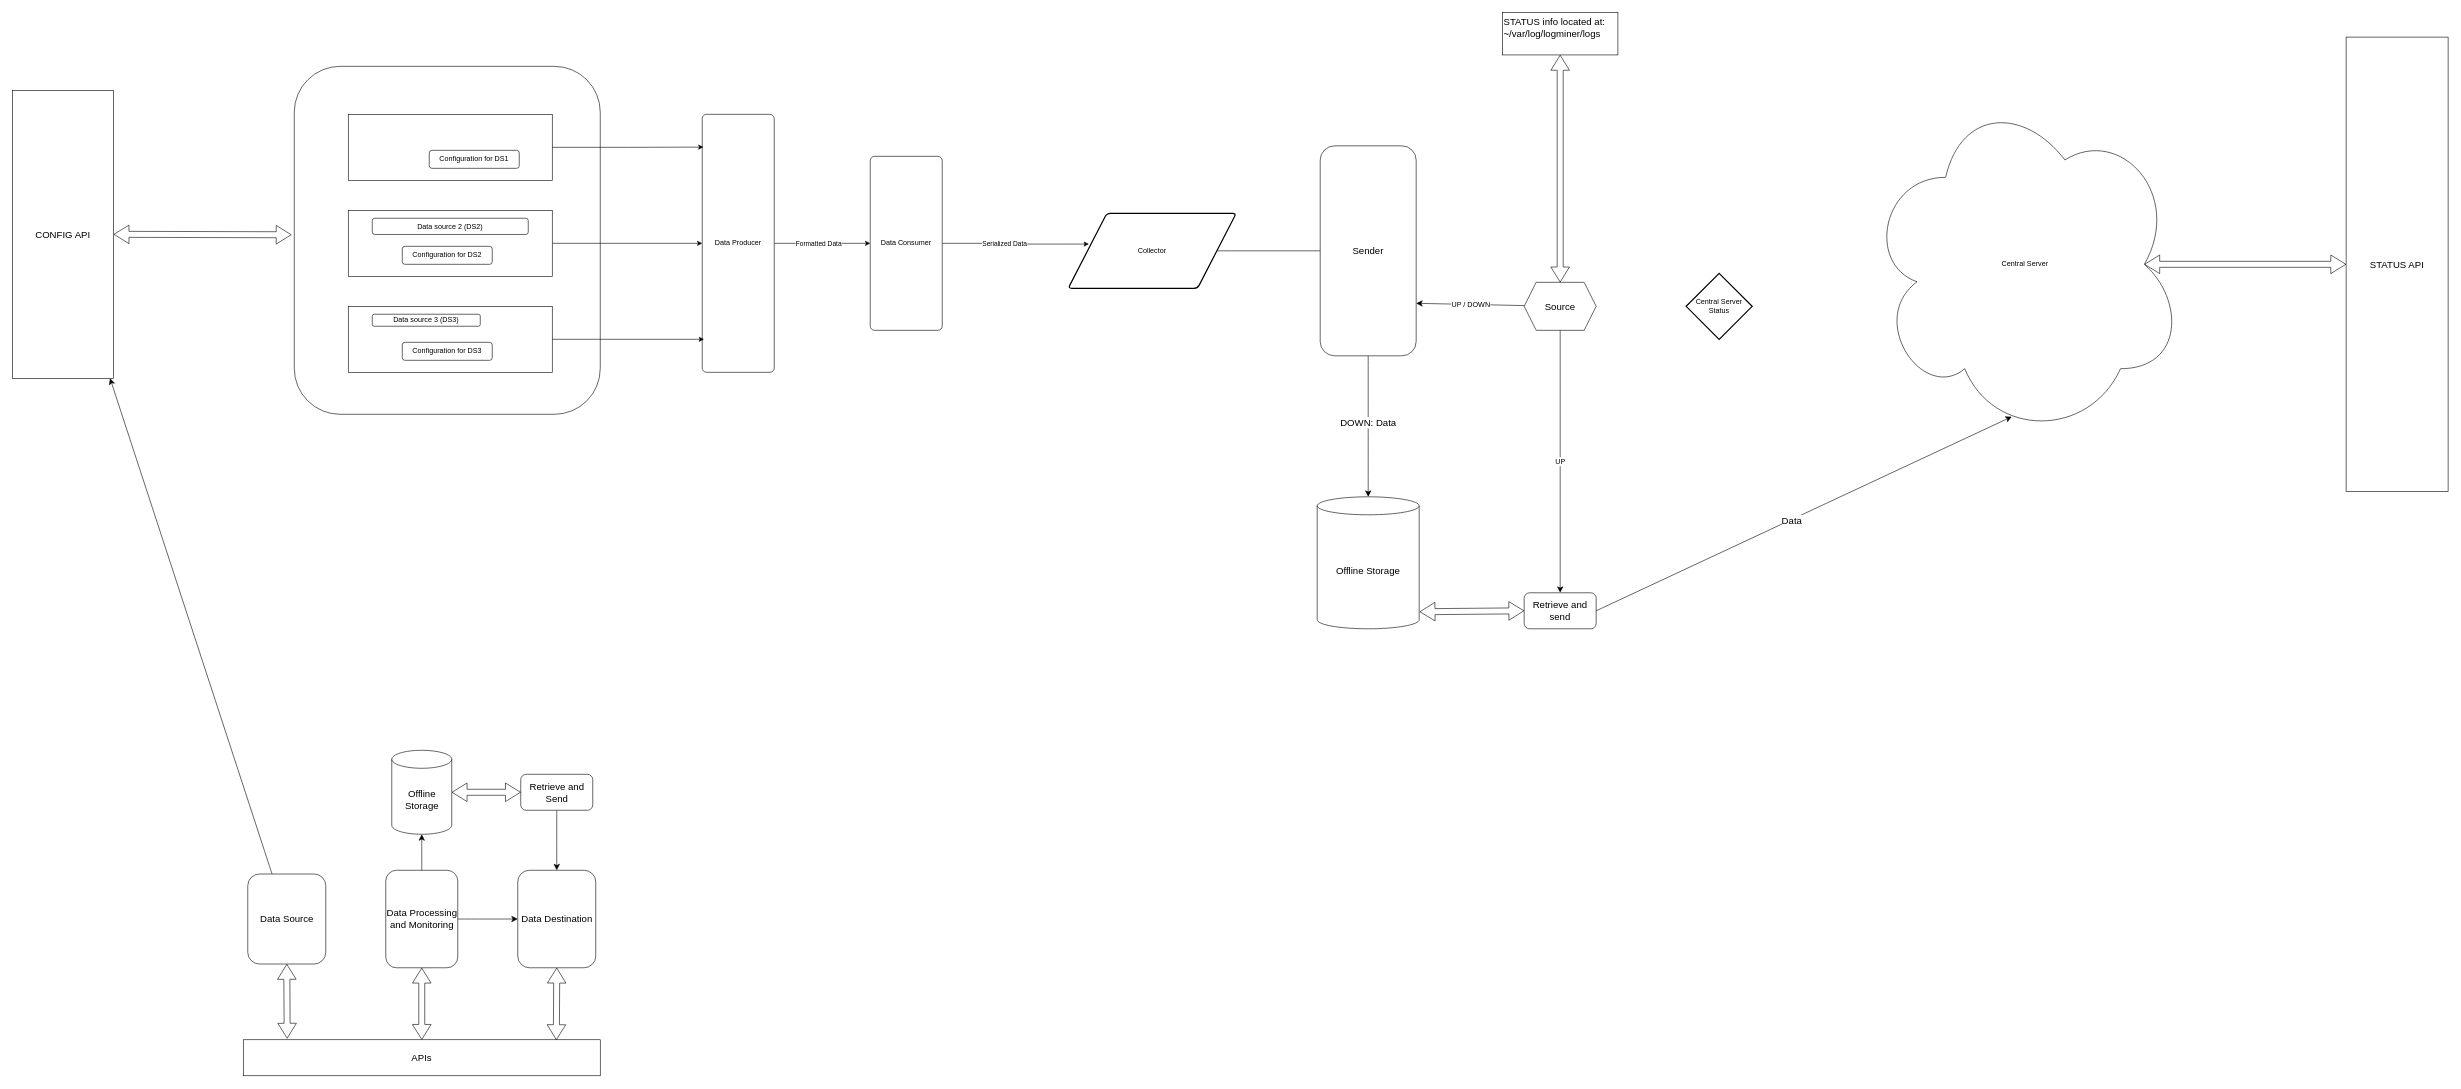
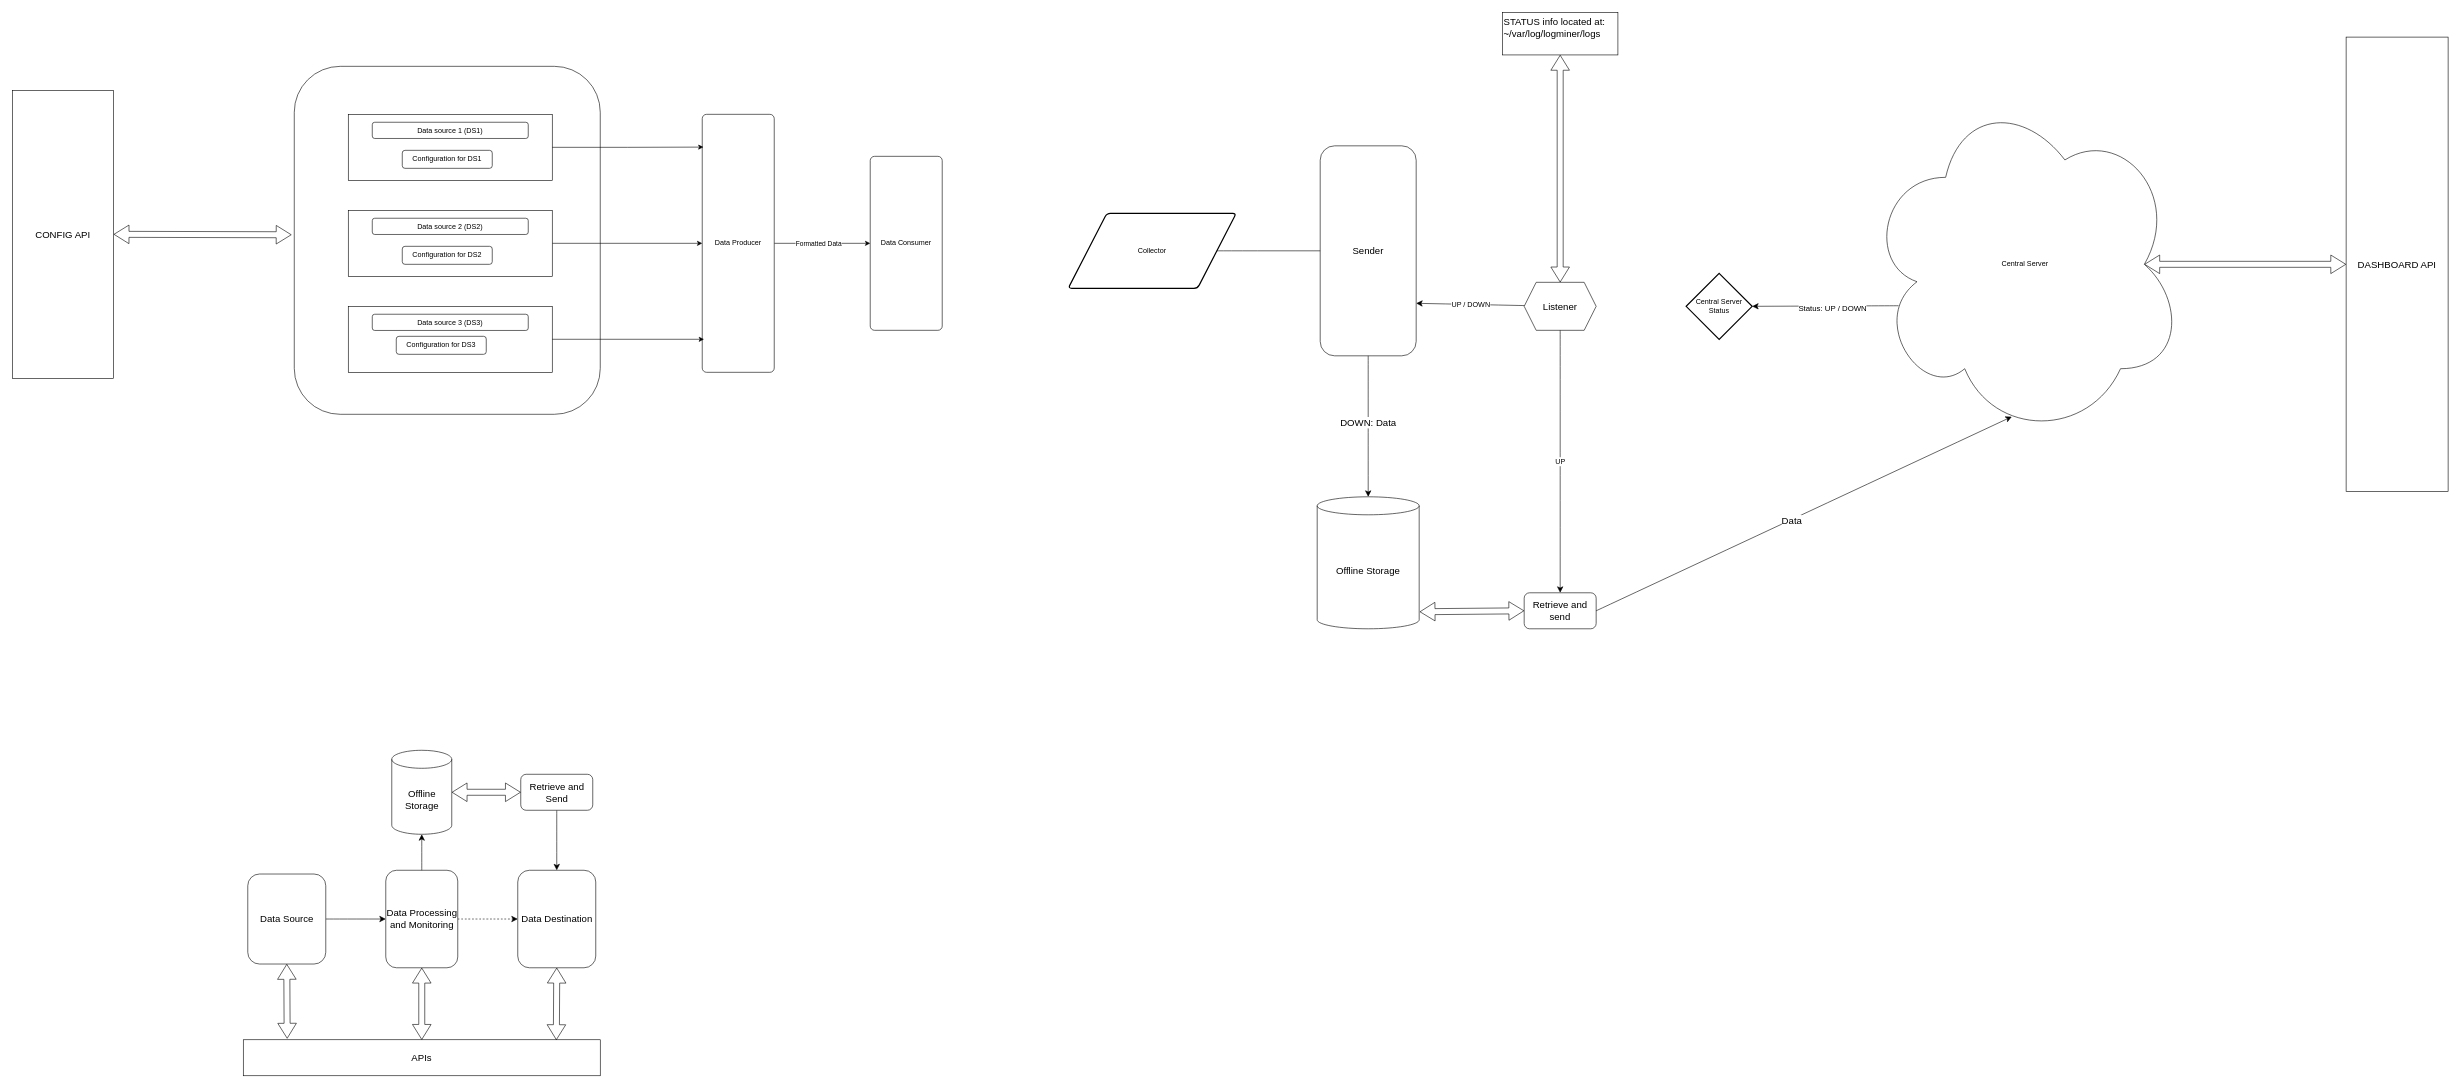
none -> (450, 130)
(474, 159) -> (447, 159)
(1004, 243) -> none
(2397, 264) -> (2397, 264)
(1560, 306) -> (1560, 306)
none -> (1831, 306)
(426, 320) -> (450, 322)
(447, 351) -> (441, 345)
(192, 628) -> (379, 919)
(486, 919) -> (486, 919)
